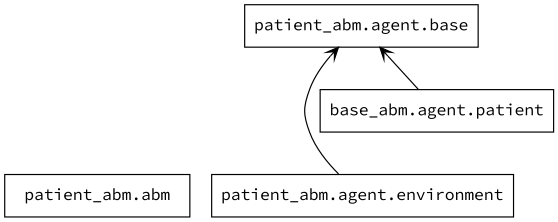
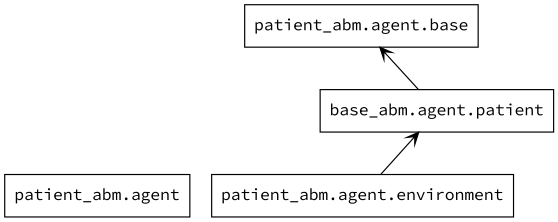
(305, 117) -> (396, 158)
(97, 196) -> (97, 196)
